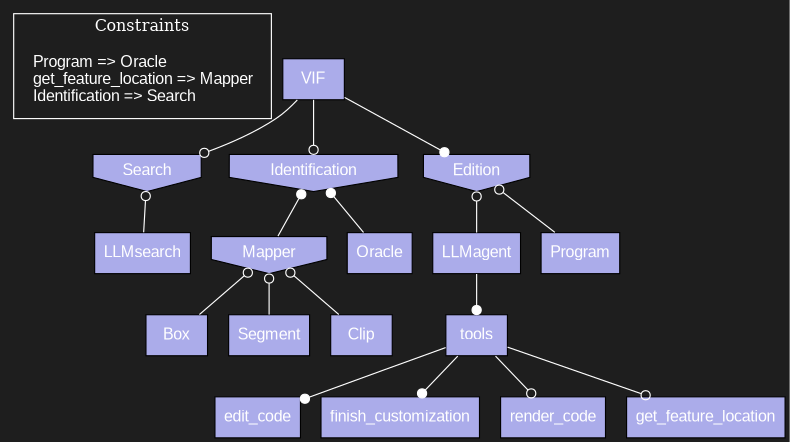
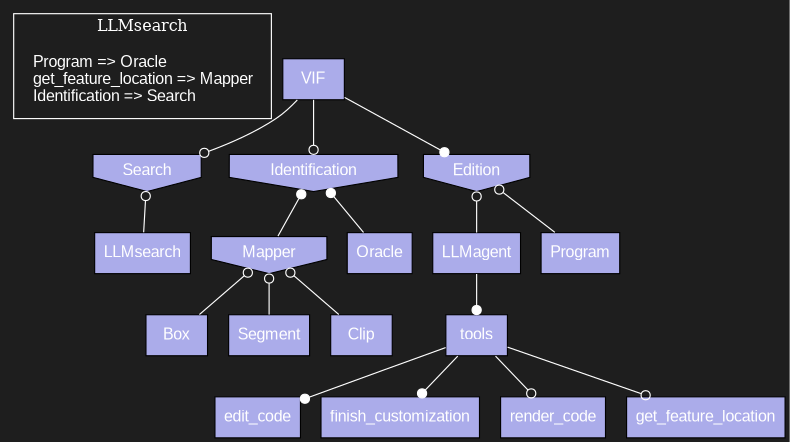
(143, 27) -> (143, 27)
